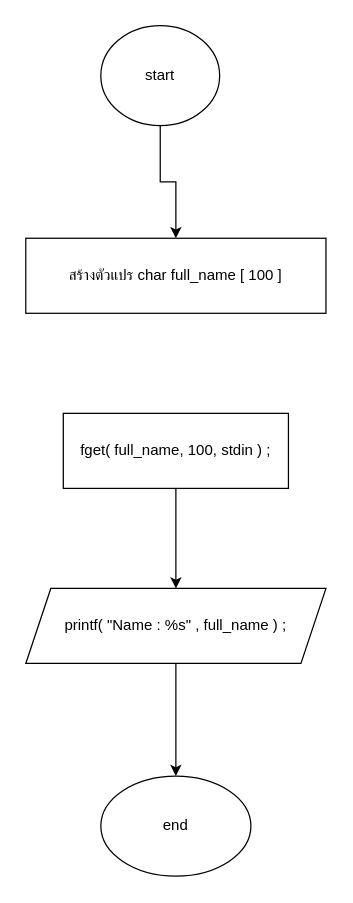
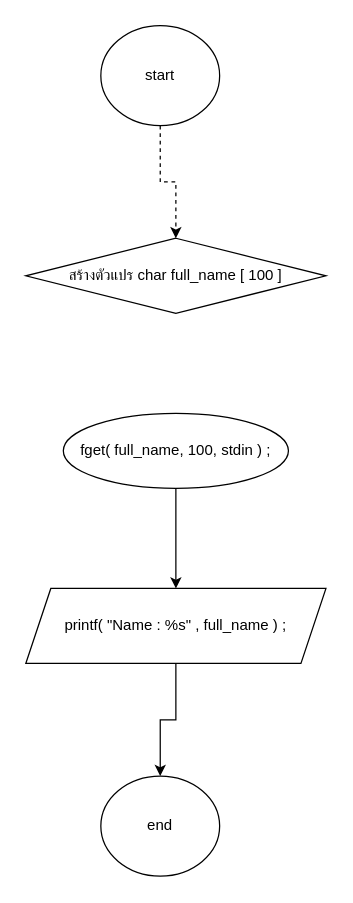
(164, 182) -> (164, 182)
(176, 276) -> (176, 276)
(176, 451) -> (176, 451)
(176, 826) -> (160, 826)
